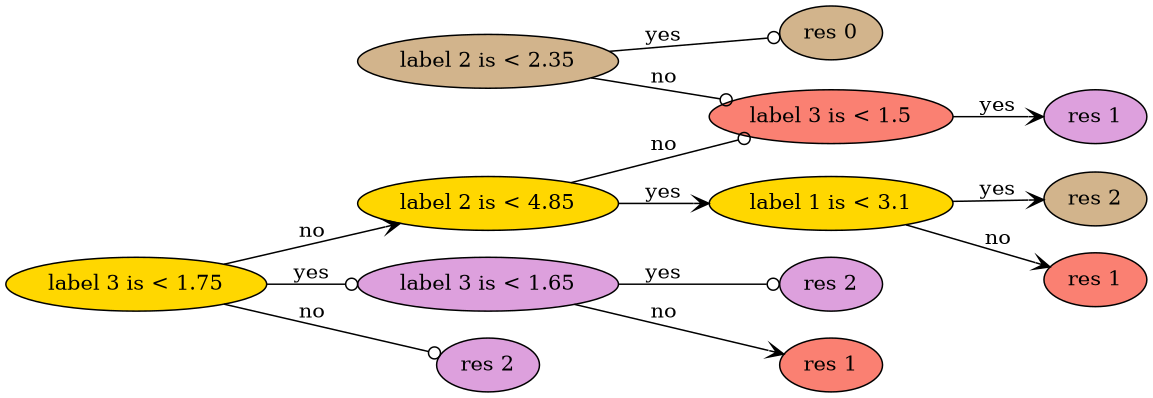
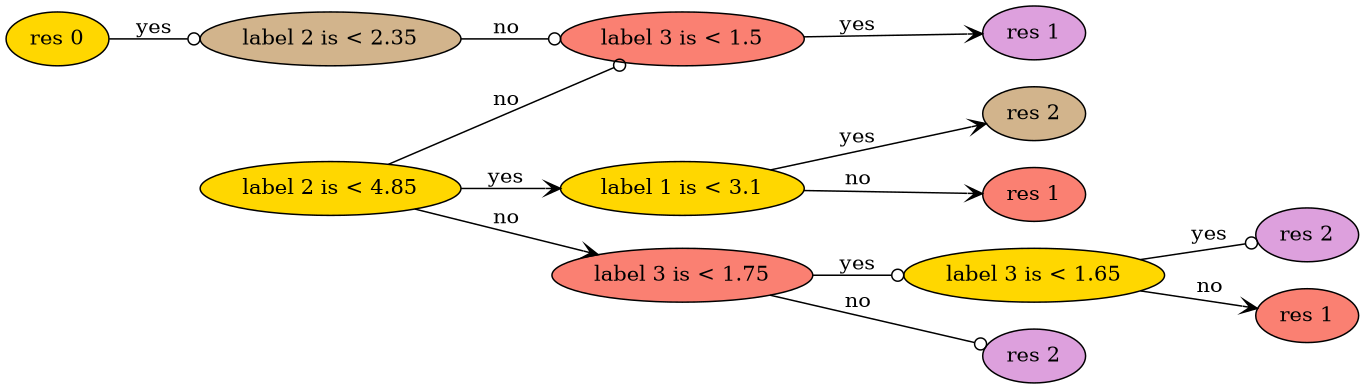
(831, 33) -> (58, 39)
(689, 45) -> (149, 39)
(305, 246) -> (499, 230)
(136, 284) -> (682, 275)
(488, 284) -> (1034, 275)
